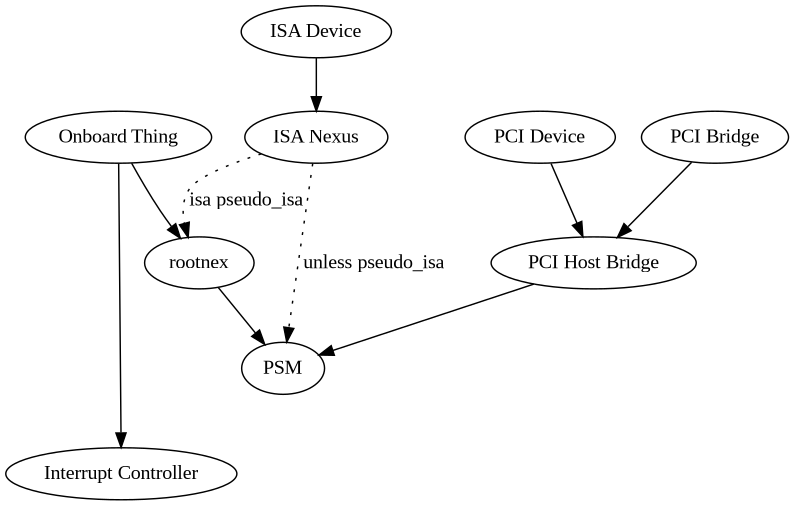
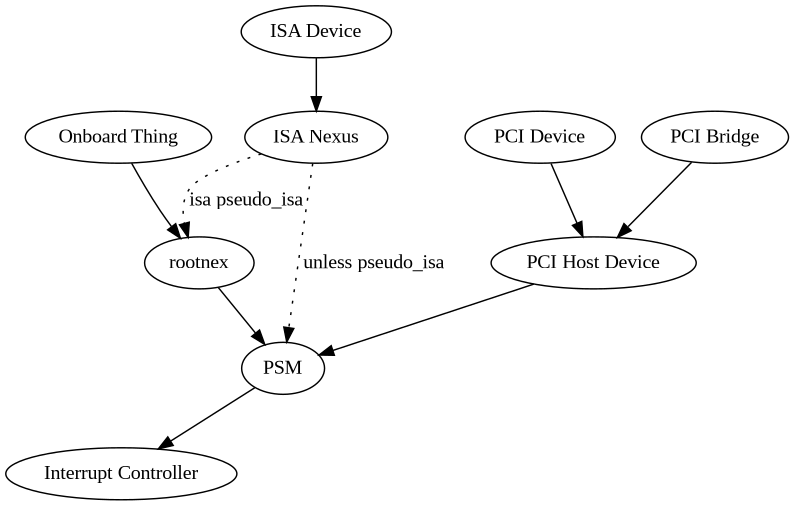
(594, 263) -> (594, 263)
(120, 298) -> (213, 414)
